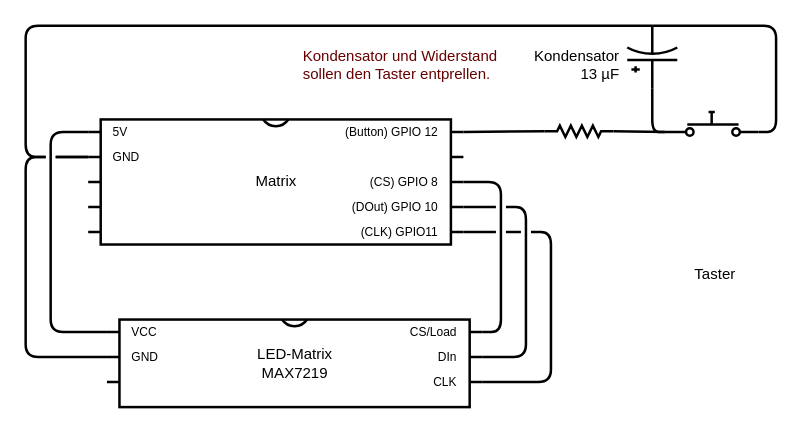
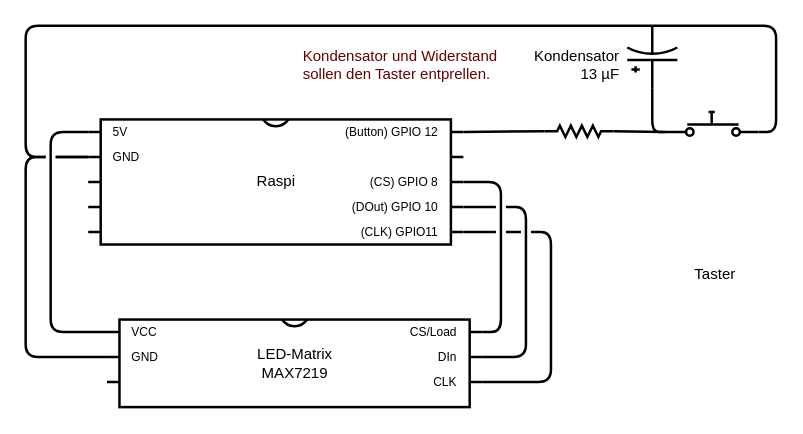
(119, 132) -> (119, 132)
